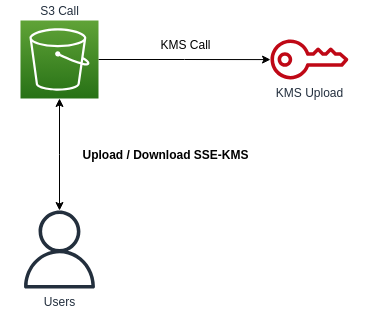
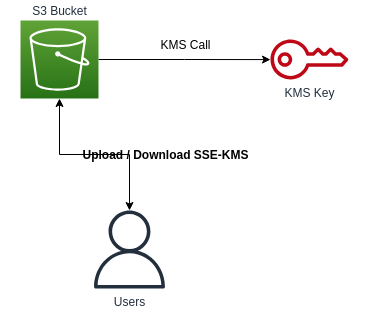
(60, 10) -> (60, 10)
(310, 94) -> (310, 94)
(60, 250) -> (130, 250)
